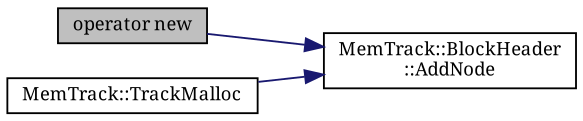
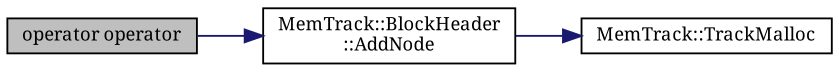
(132, 26) -> (102, 36)
(282, 79) -> (539, 36)
